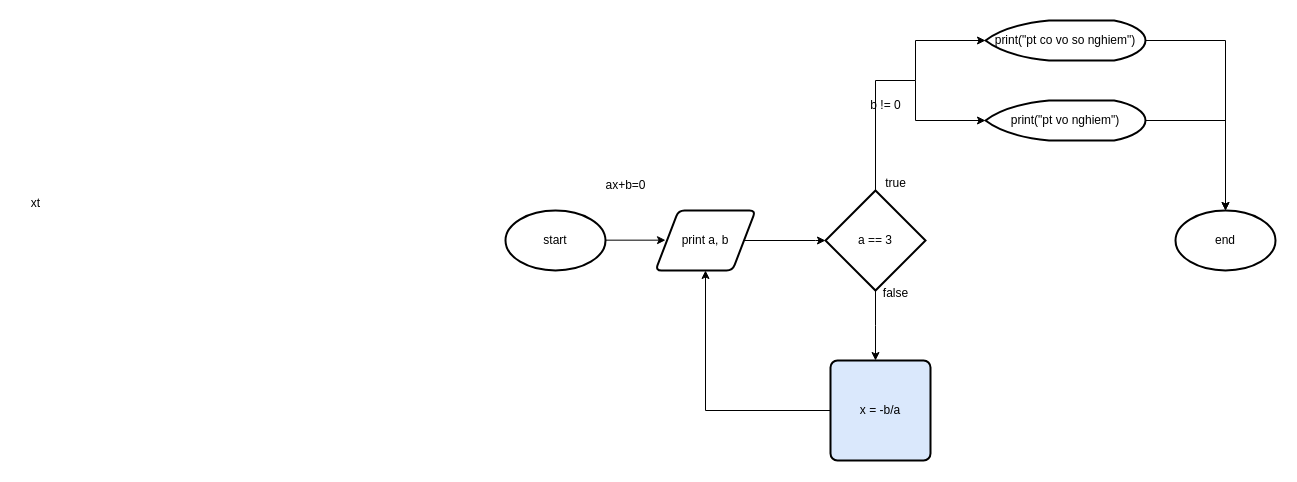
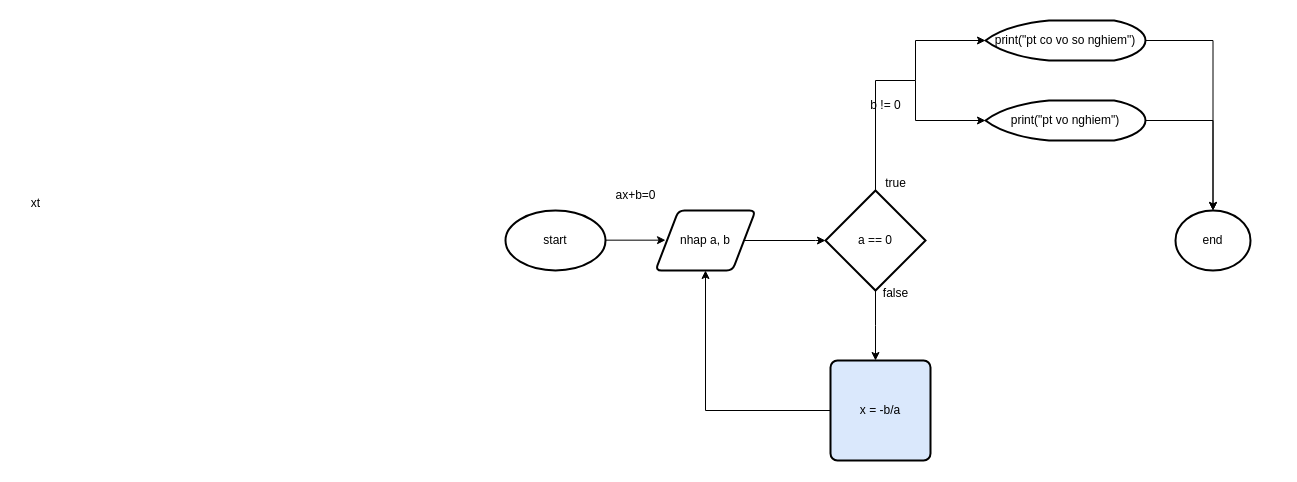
(626, 186) -> (636, 196)
(706, 241) -> (706, 241)
(876, 241) -> (876, 241)
(1226, 241) -> (1213, 241)
